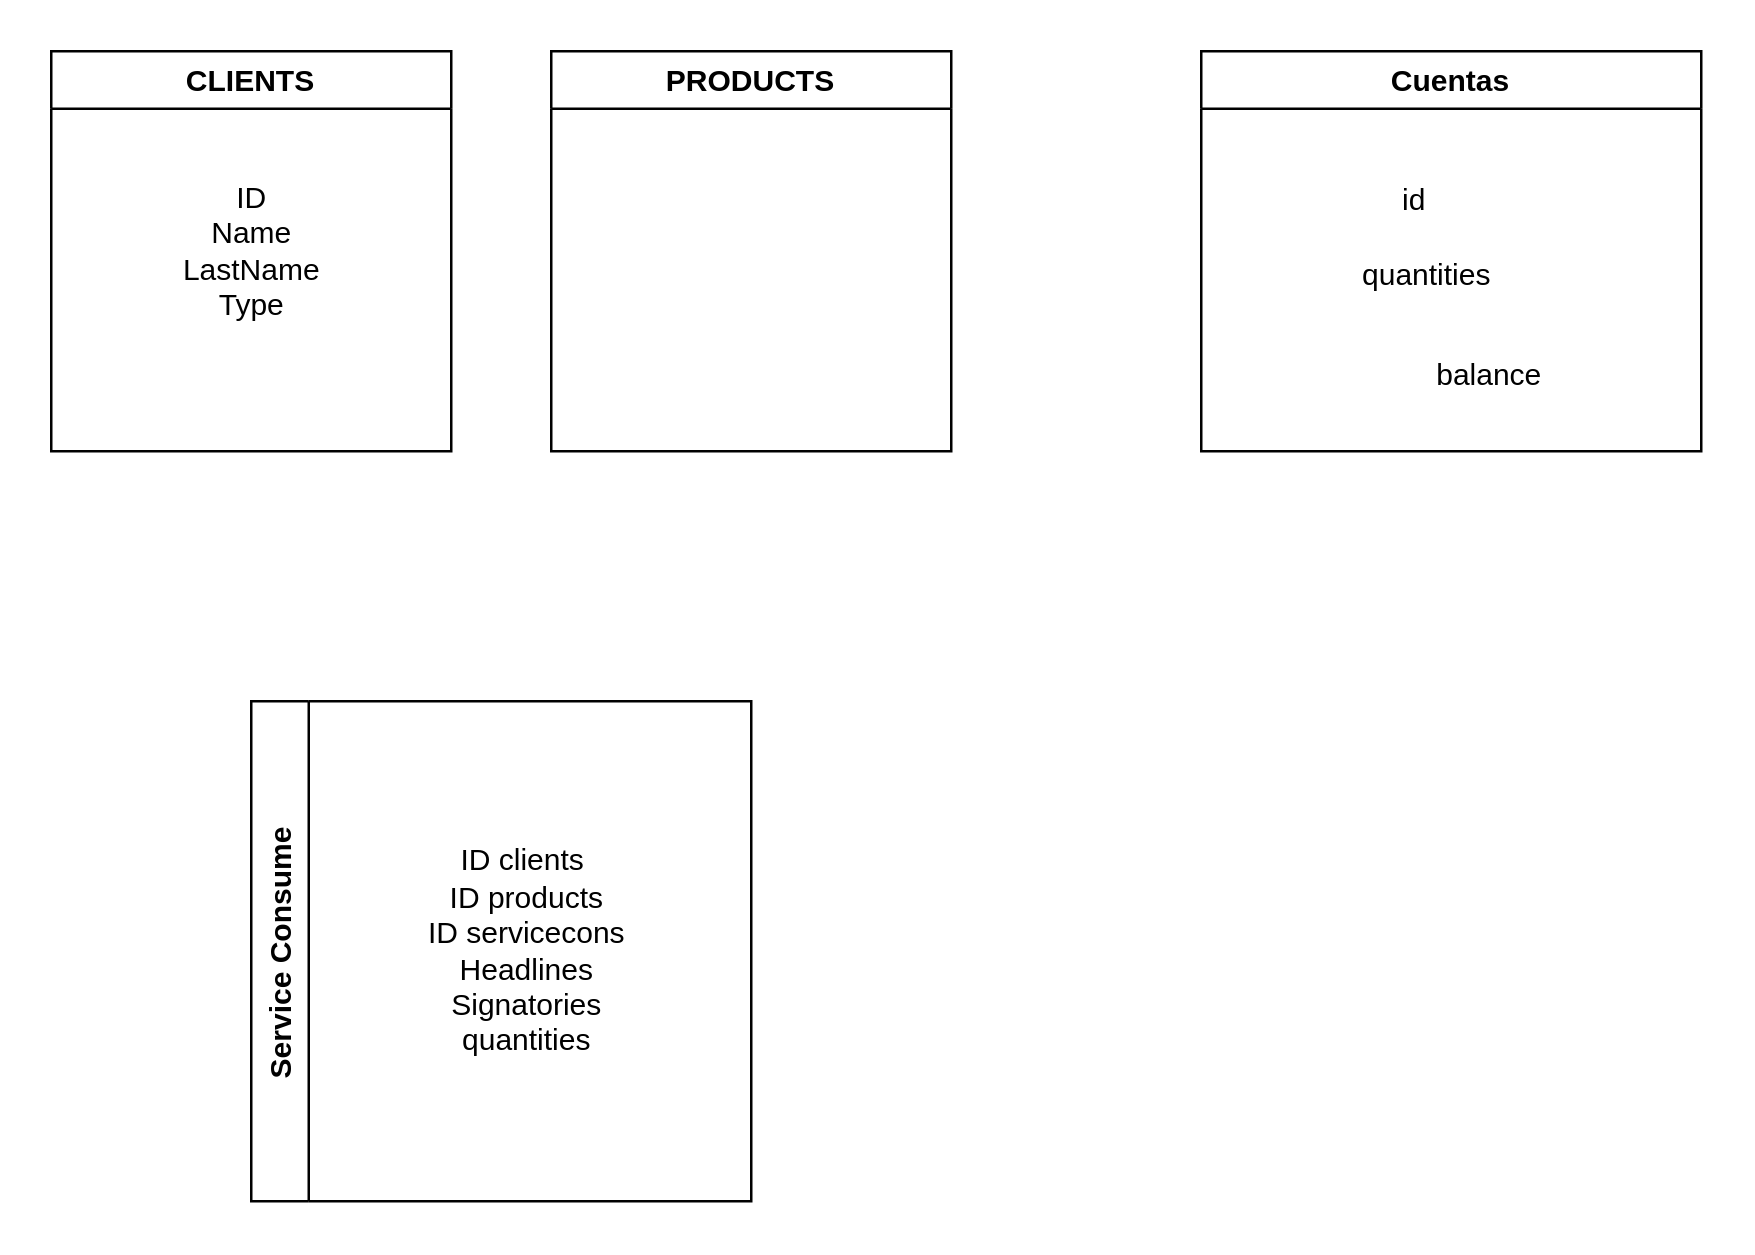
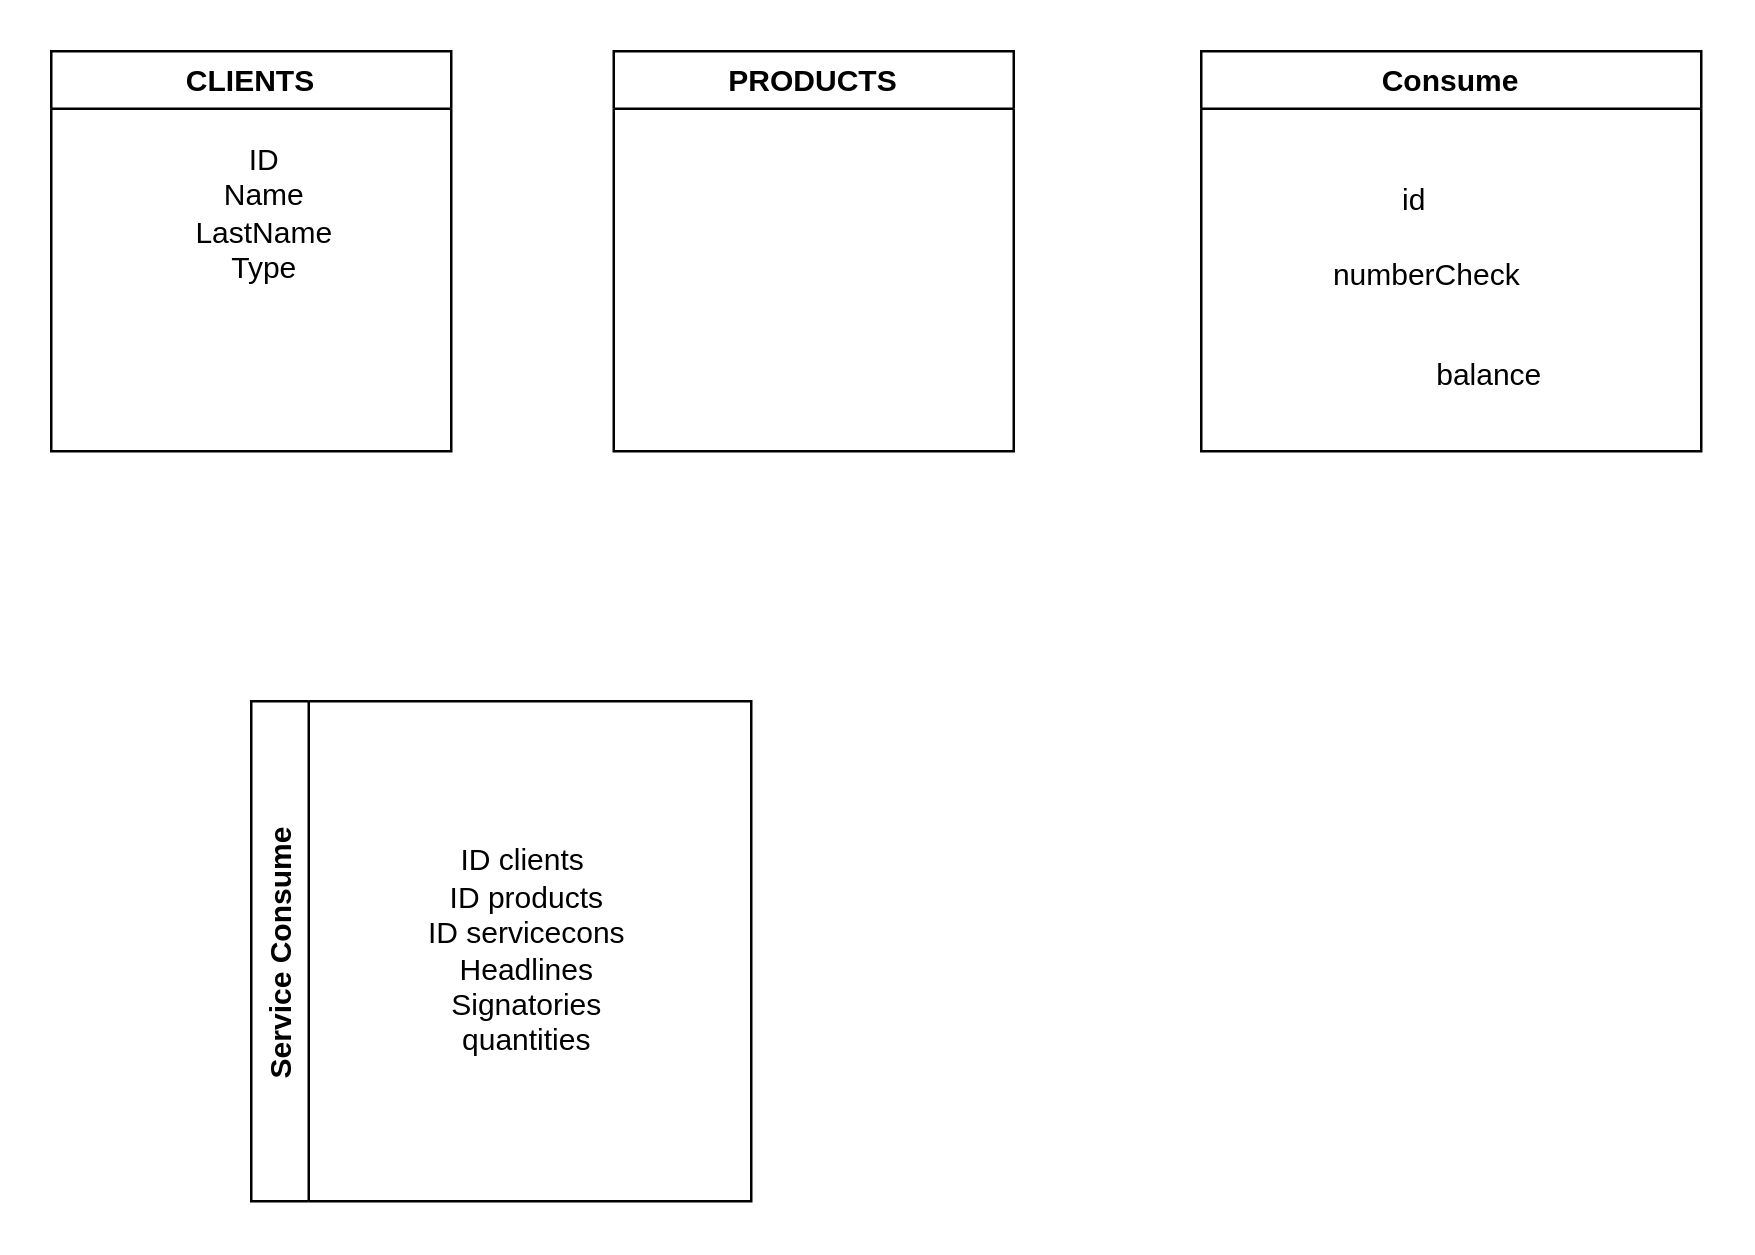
(1450, 81) -> (1450, 81)
(251, 251) -> (264, 214)
(751, 251) -> (814, 251)
(1428, 276) -> (1428, 276)
